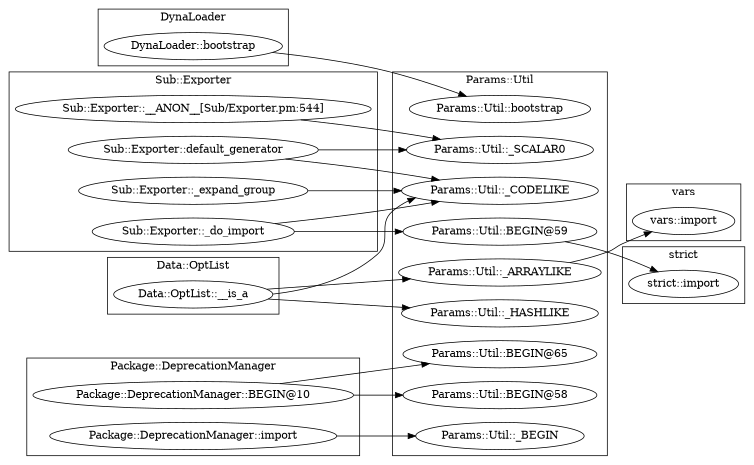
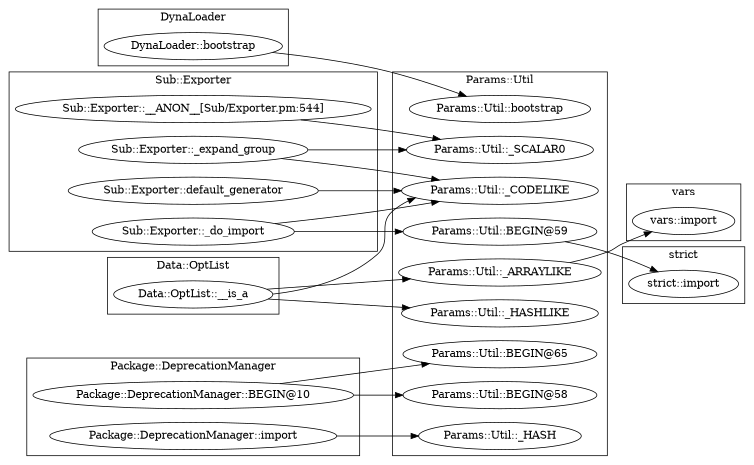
(358, 150) -> (353, 150)
(500, 436) -> (500, 436)
